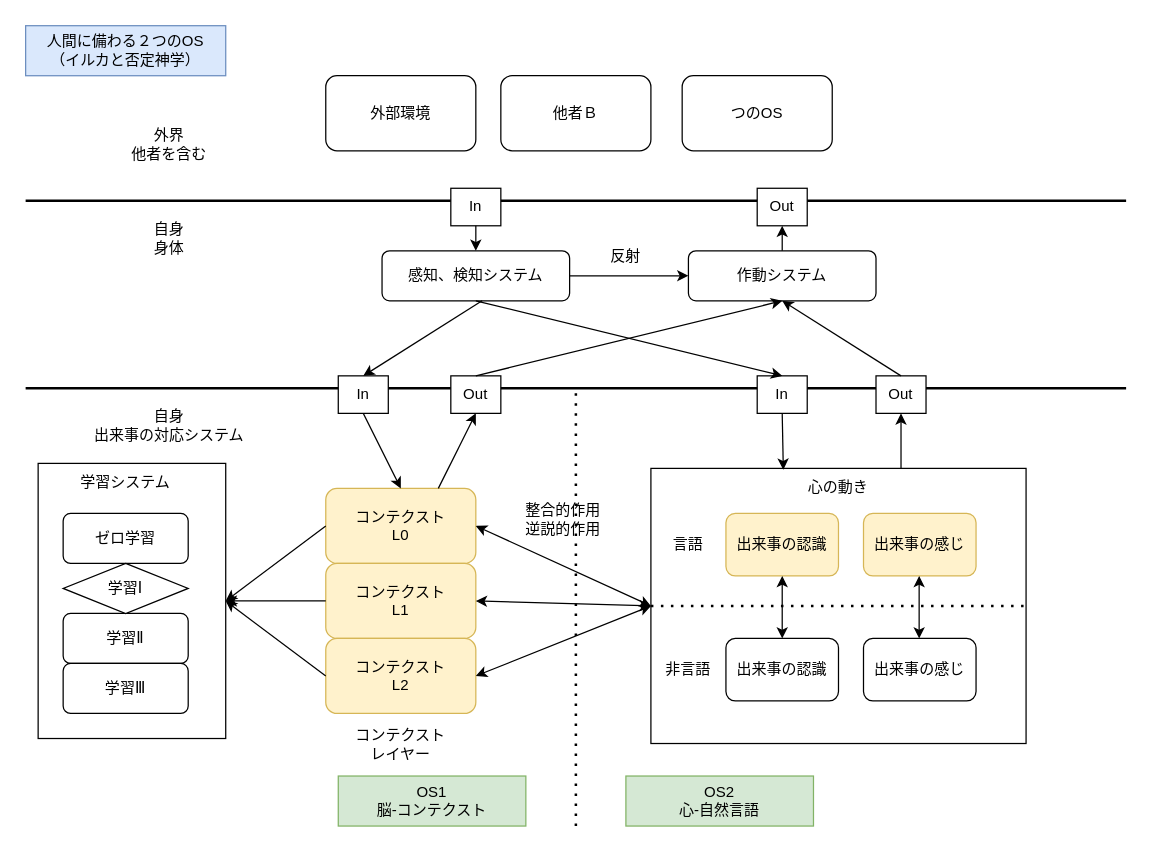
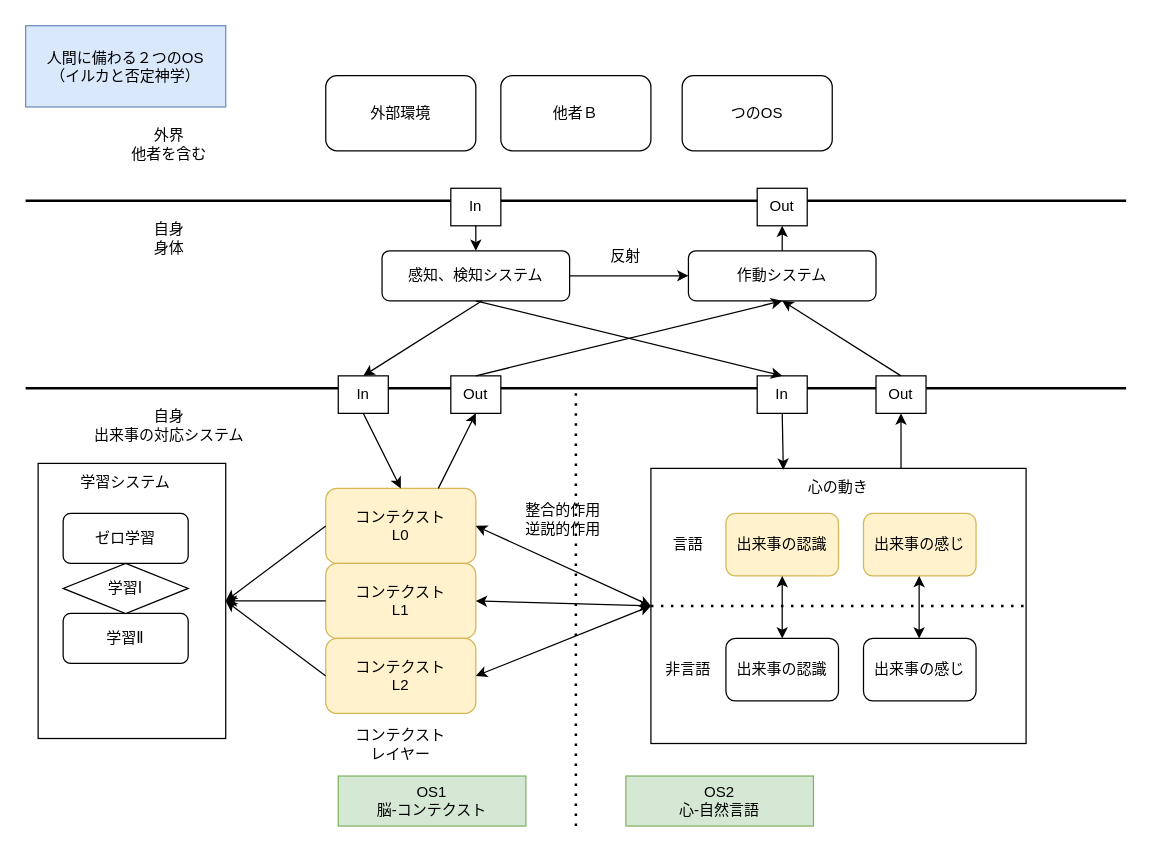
(126, 51) -> (126, 66)
(126, 688) -> none
